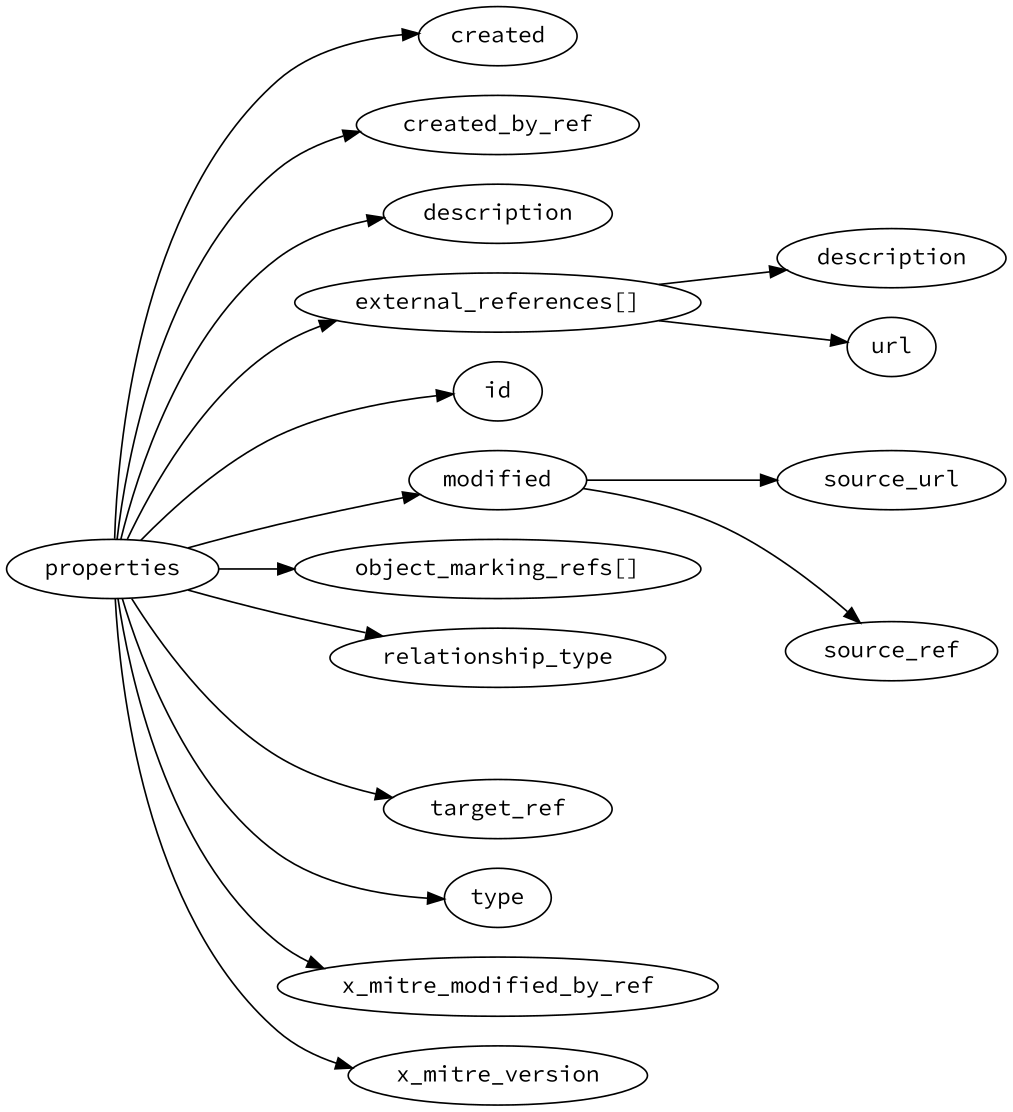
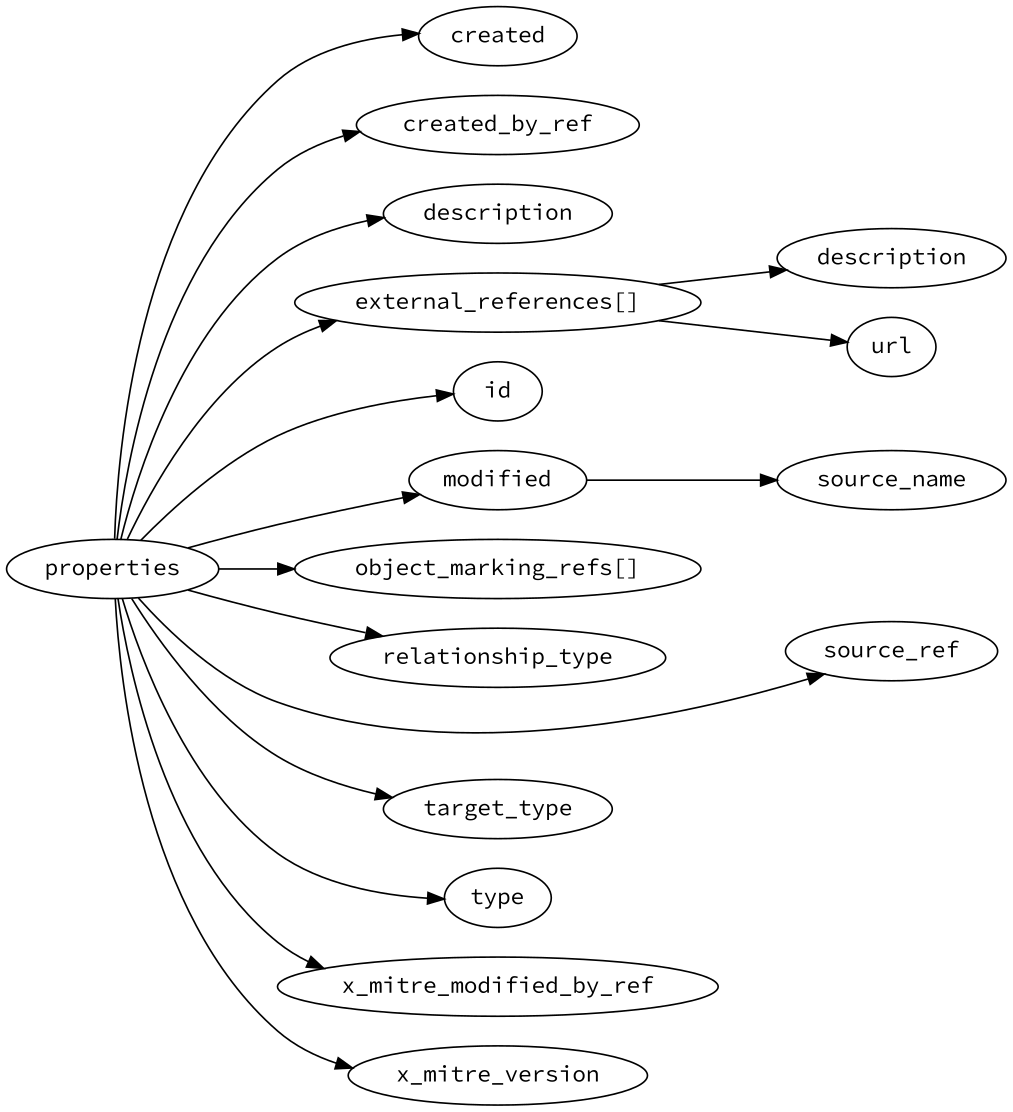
(892, 480) -> (892, 480)
(725, 528) -> (456, 732)
(498, 809) -> (498, 809)
